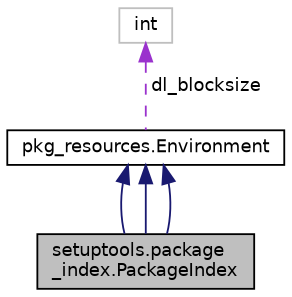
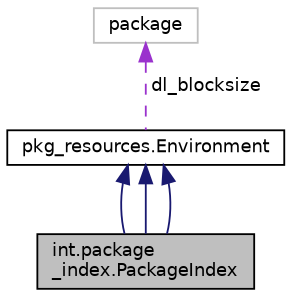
(146, 26) -> (146, 26)
(146, 261) -> (146, 261)
